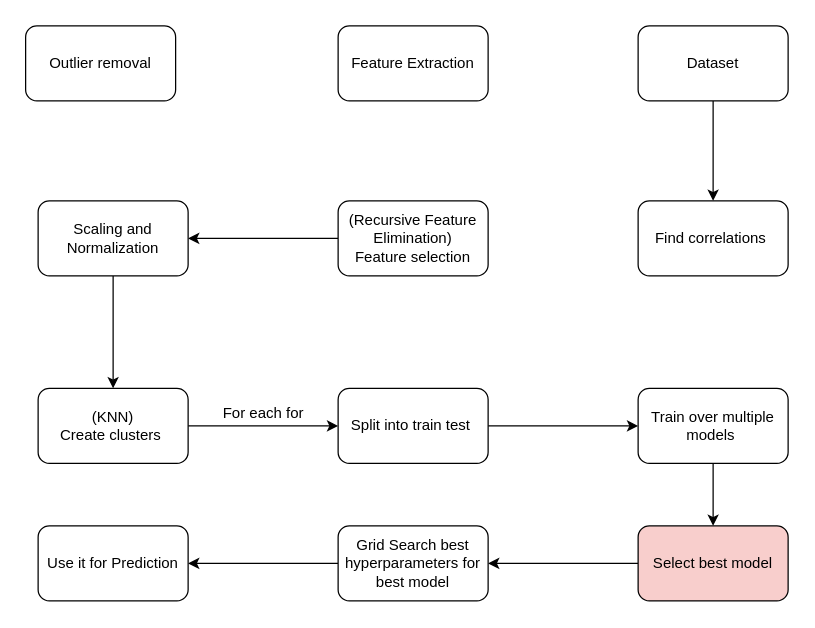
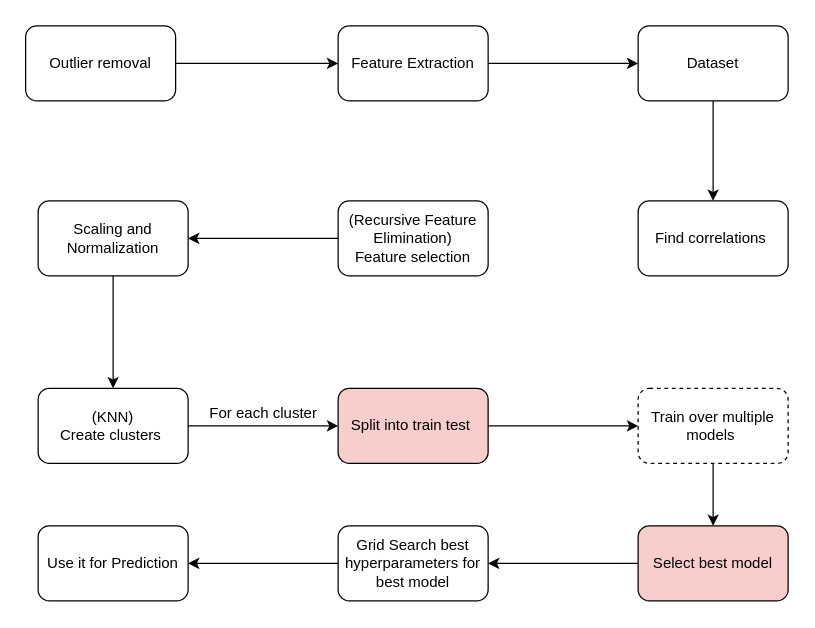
none -> (253, 63)
none -> (559, 63)
(264, 413) -> (264, 413)
(413, 426) -> (413, 426)
(713, 426) -> (713, 426)
